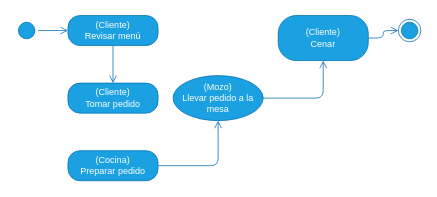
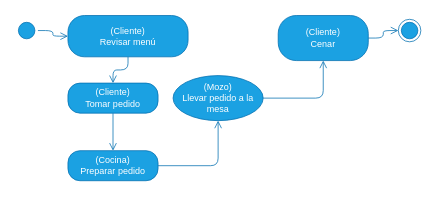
(113, 30) -> (128, 36)
none -> (113, 145)
